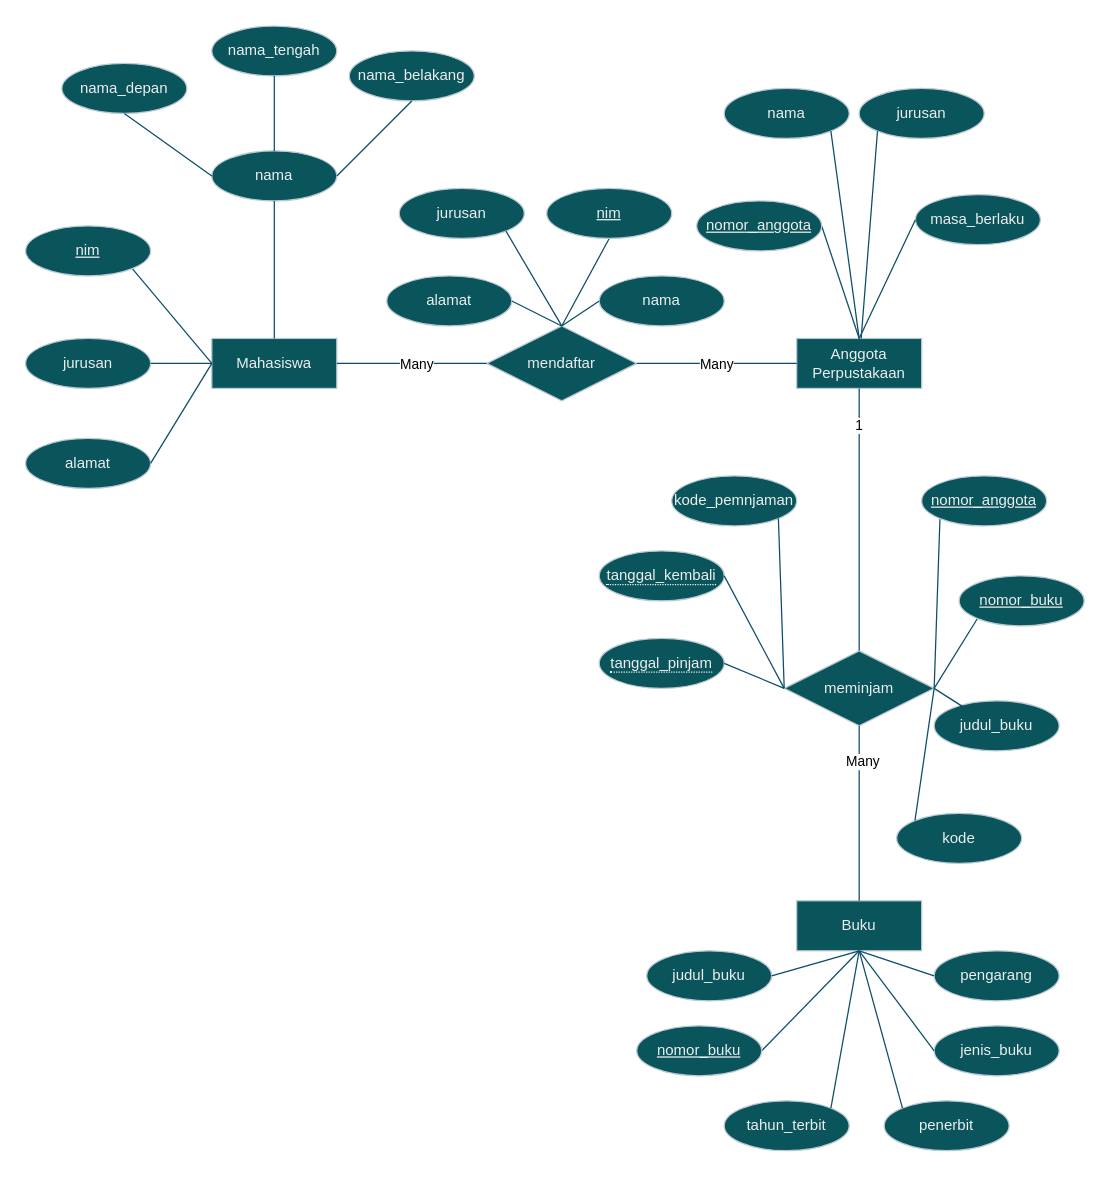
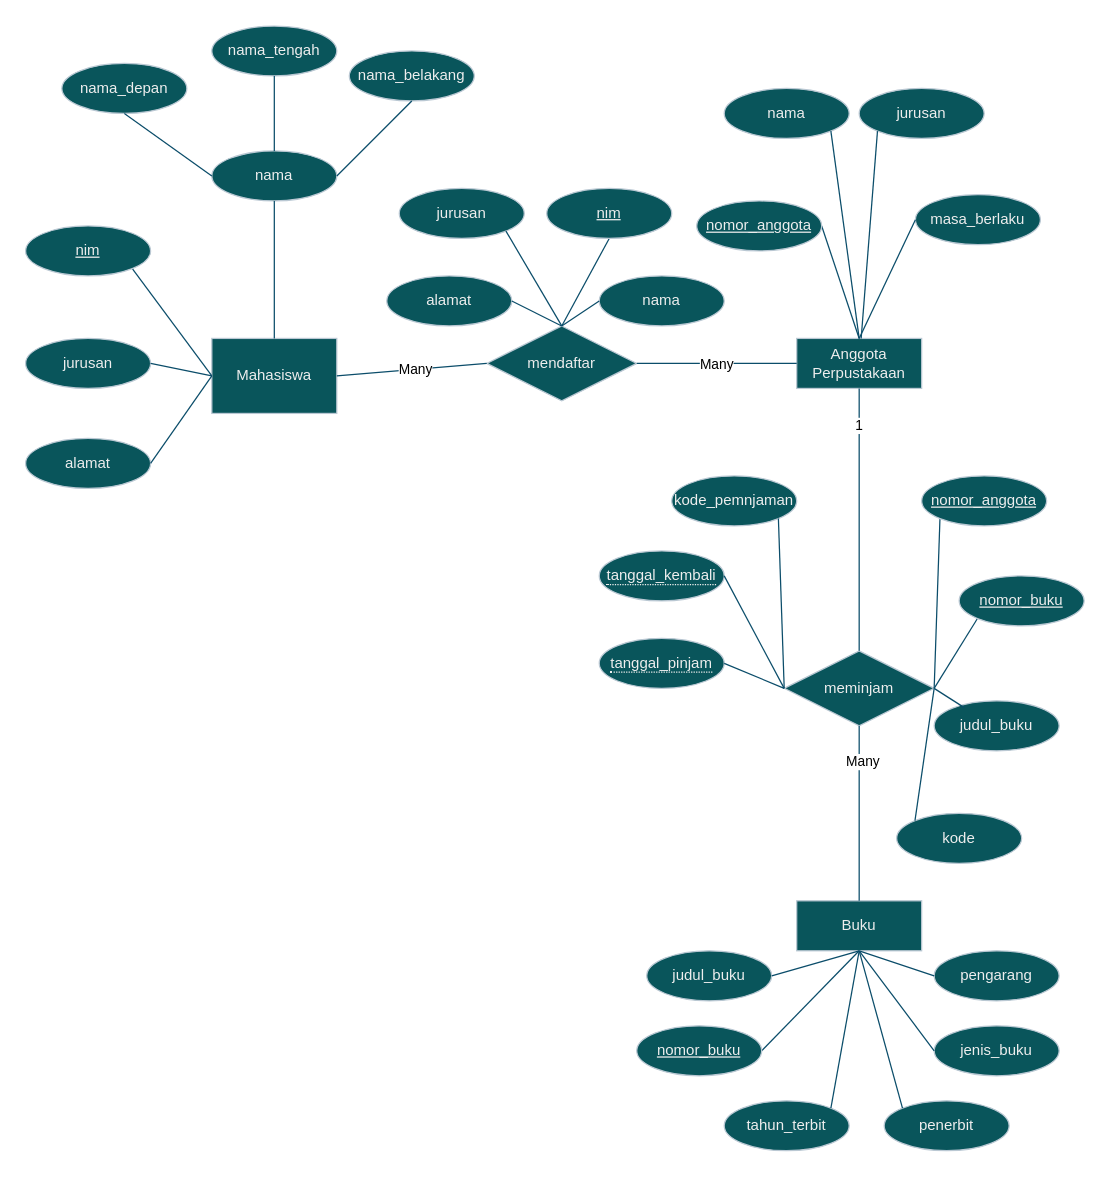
(274, 363) -> (274, 376)
